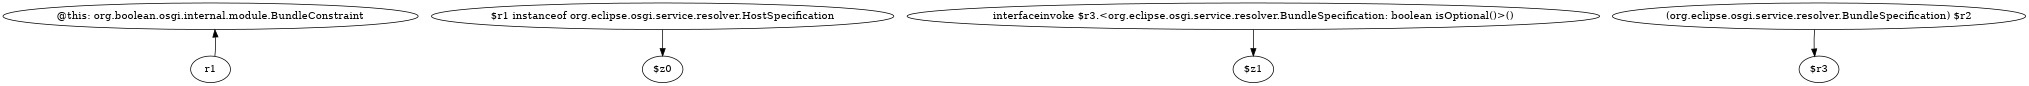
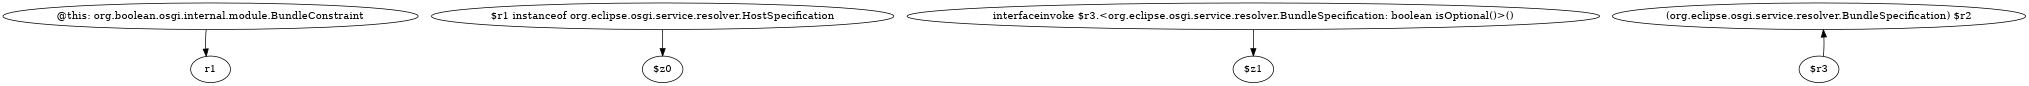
(1814, 39) -> (1824, 47)
(215, 47) -> (206, 39)
